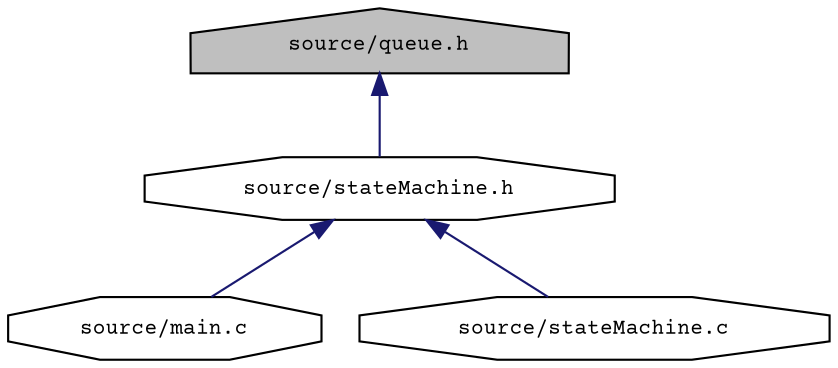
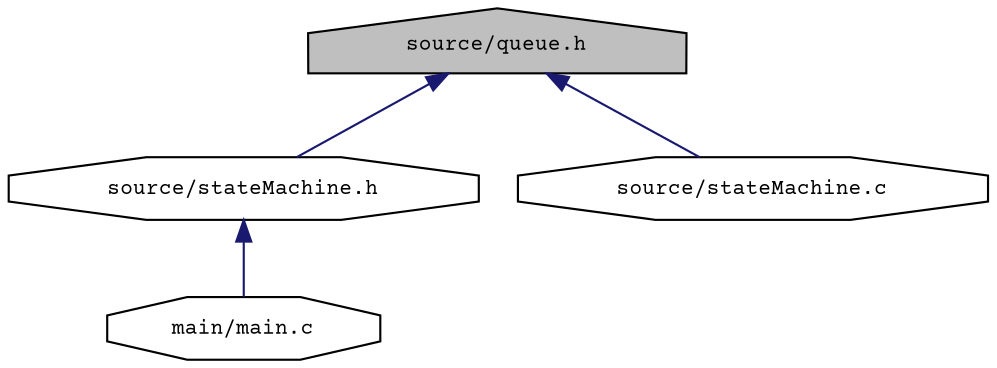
(497, 264) -> (633, 120)
(165, 328) -> (244, 328)
